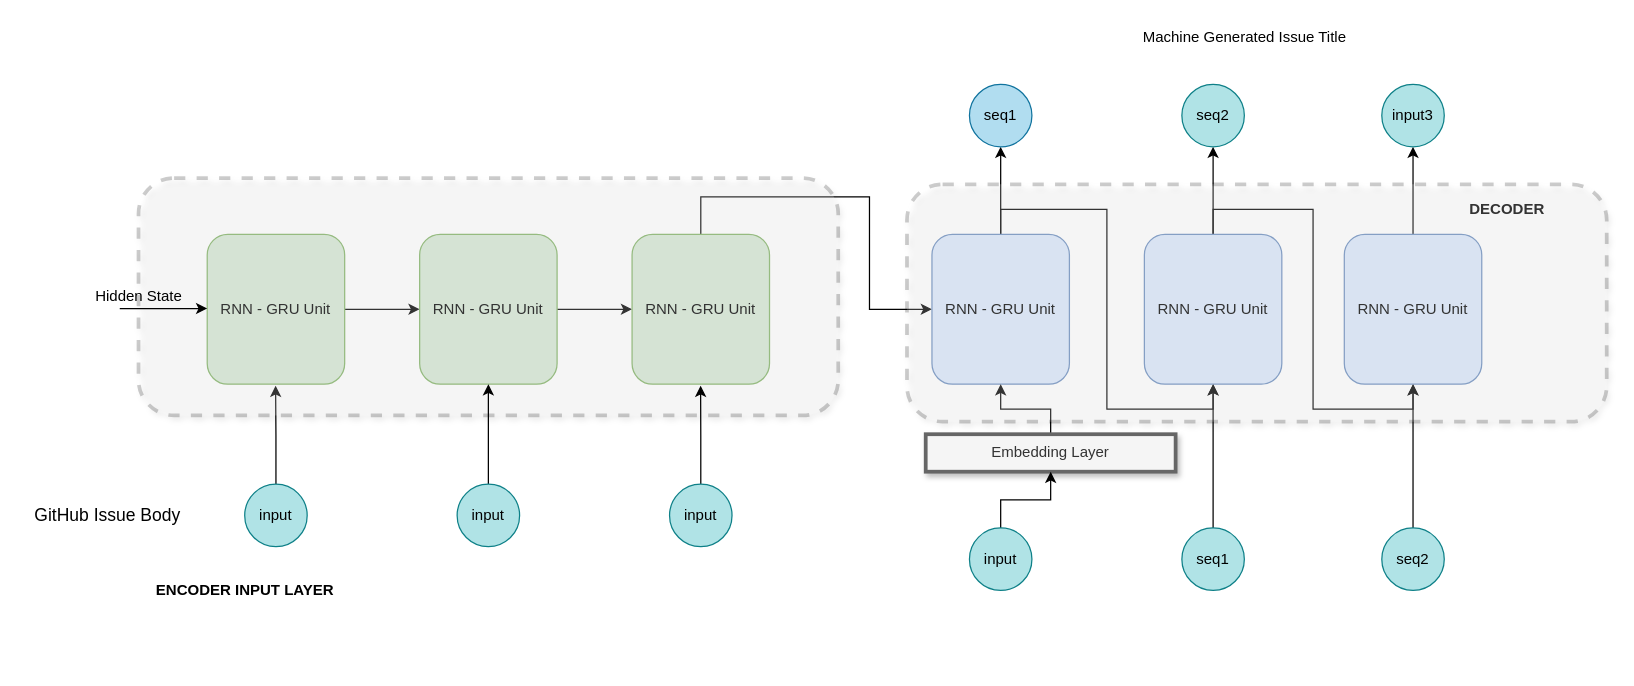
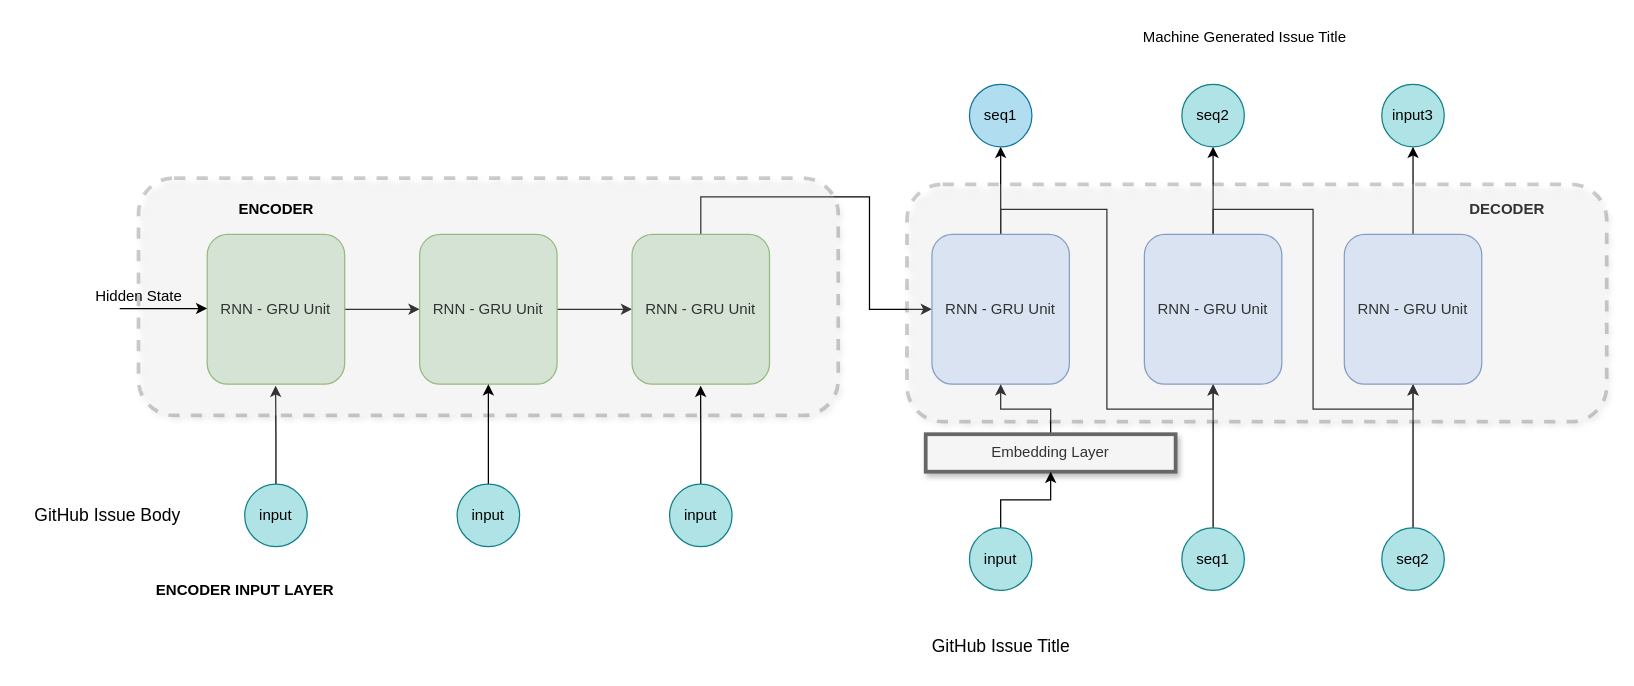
none -> (276, 209)
none -> (1001, 647)
